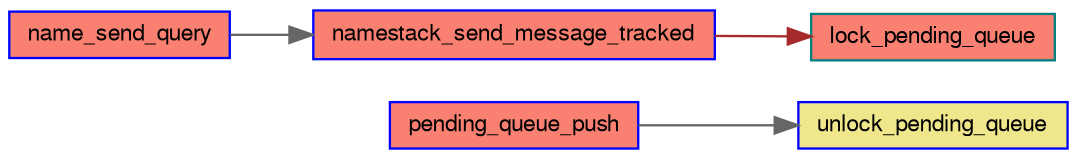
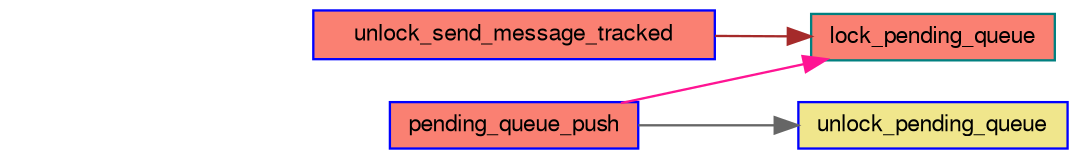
(120, 35) -> none
(514, 35) -> (514, 35)
none -> (713, 84)
